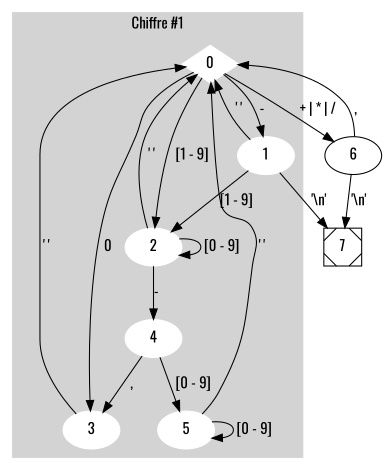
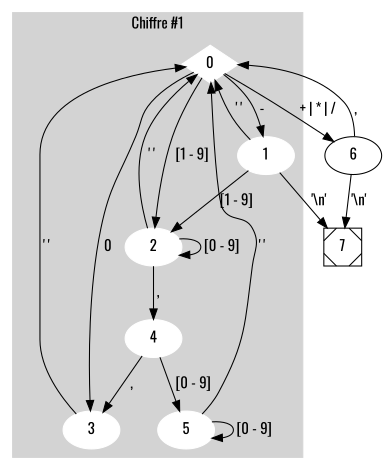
(157, 293) -> (157, 293)
